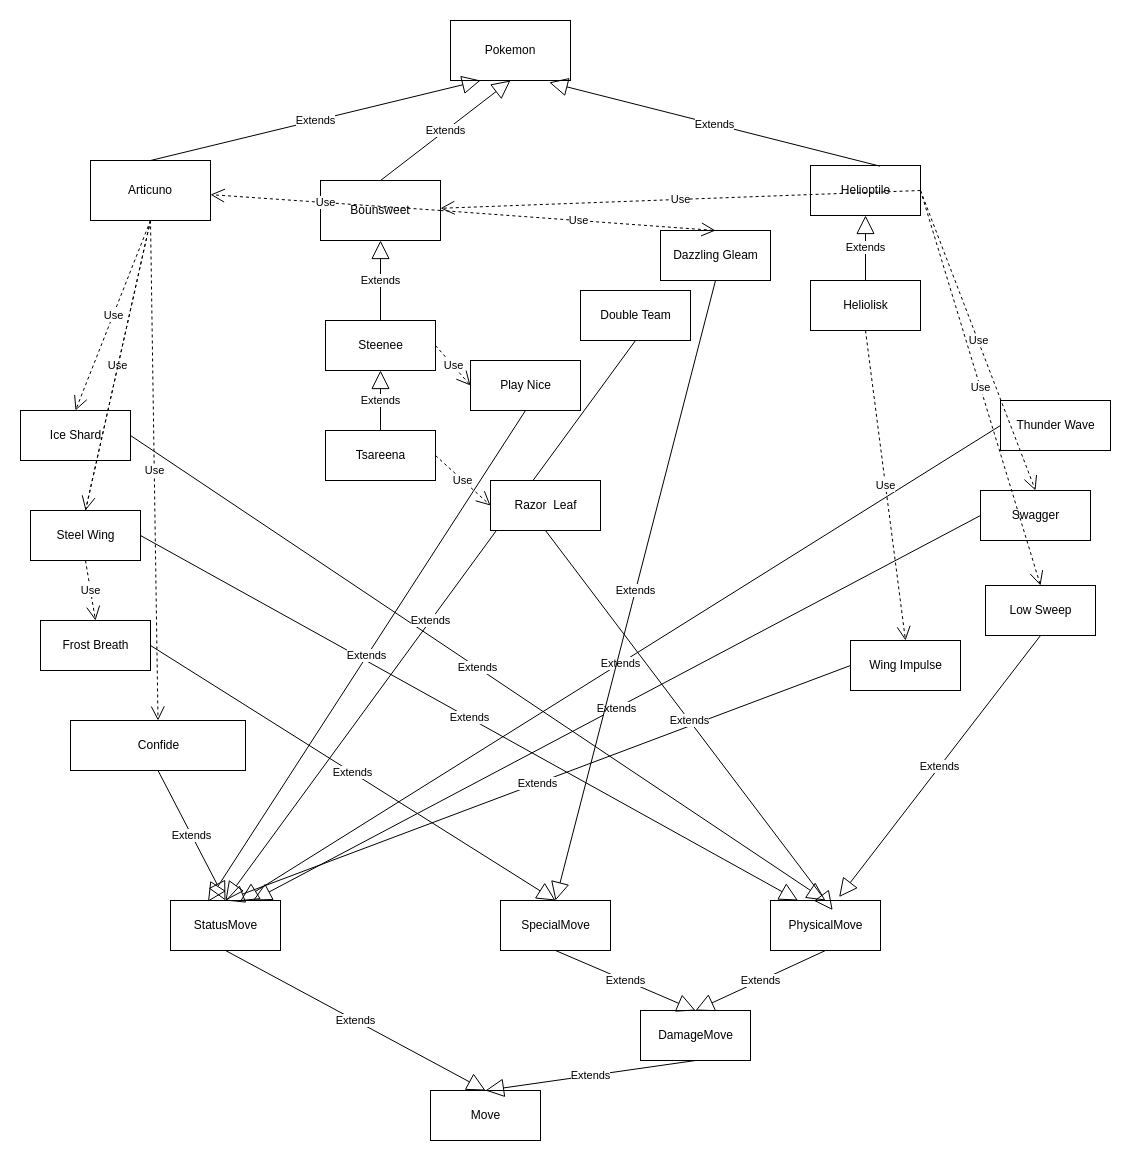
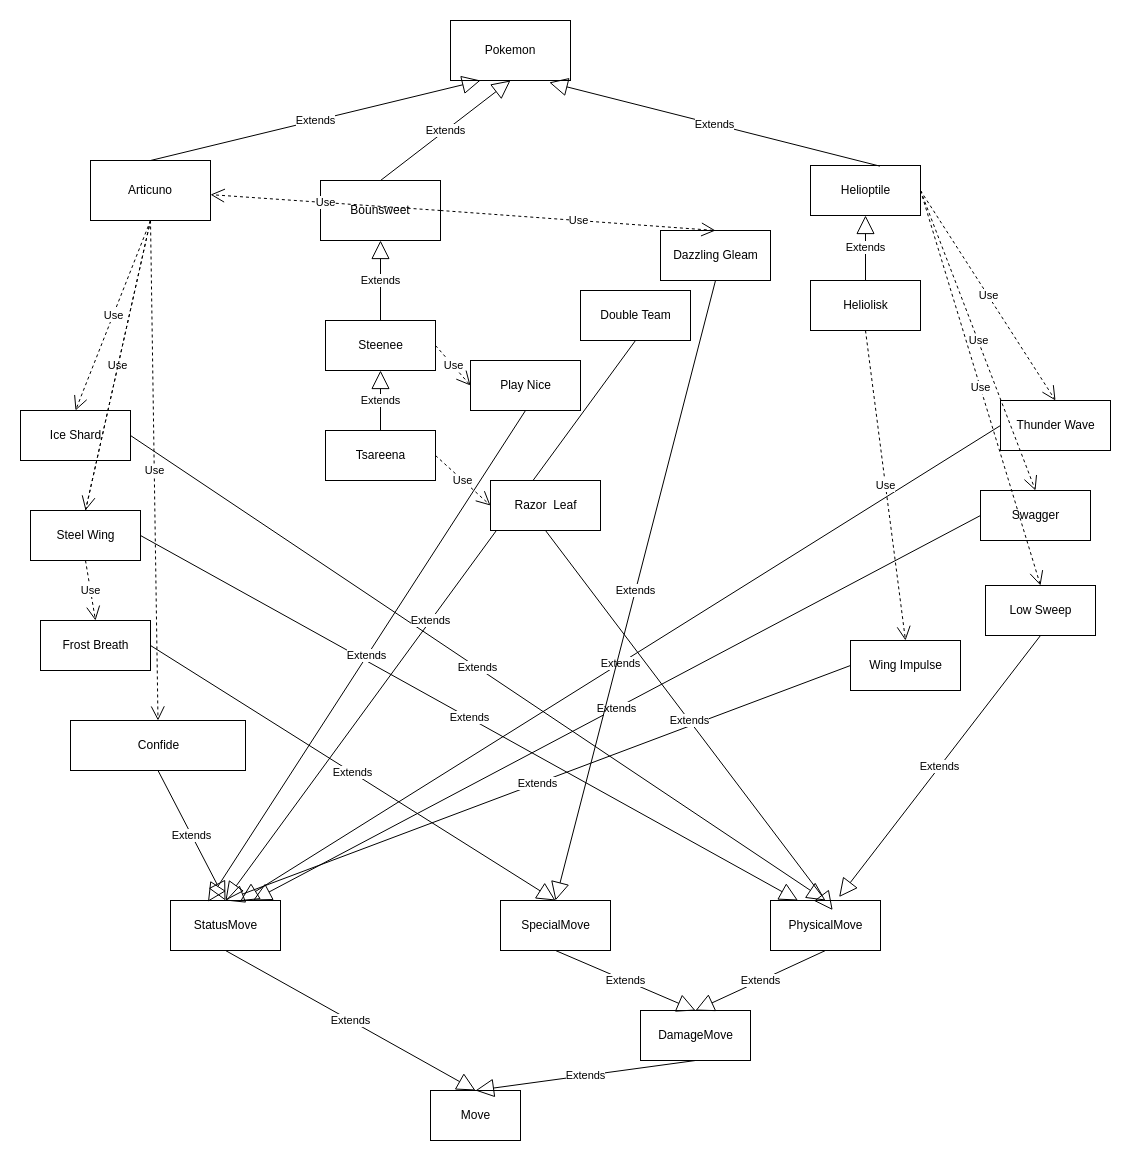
(681, 199) -> (989, 297)
(486, 1116) -> (476, 1116)
